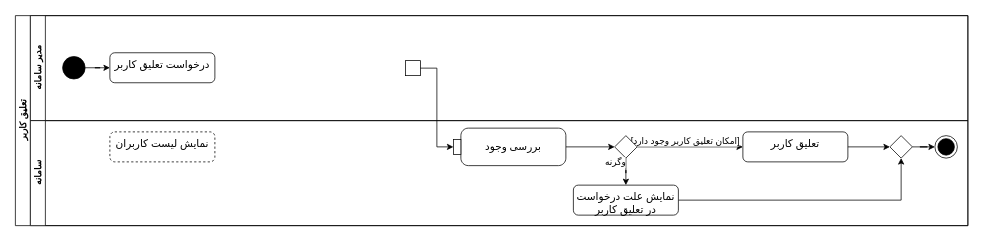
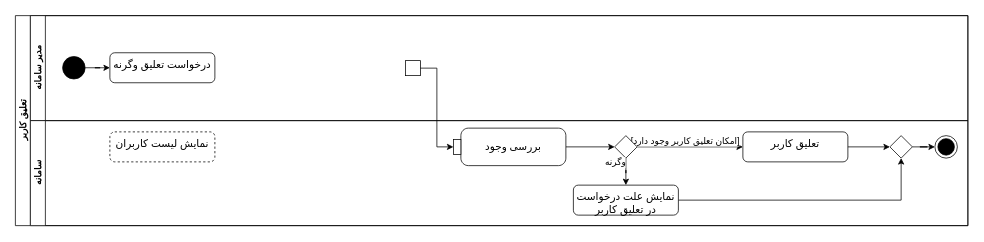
(162, 64) -> (162, 64)
